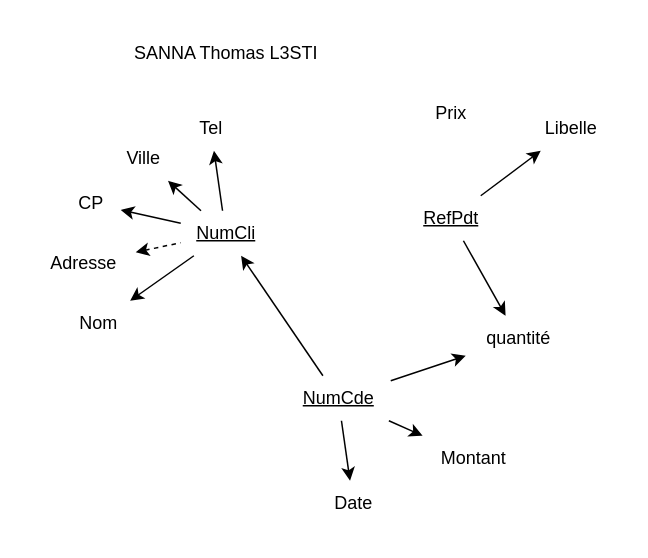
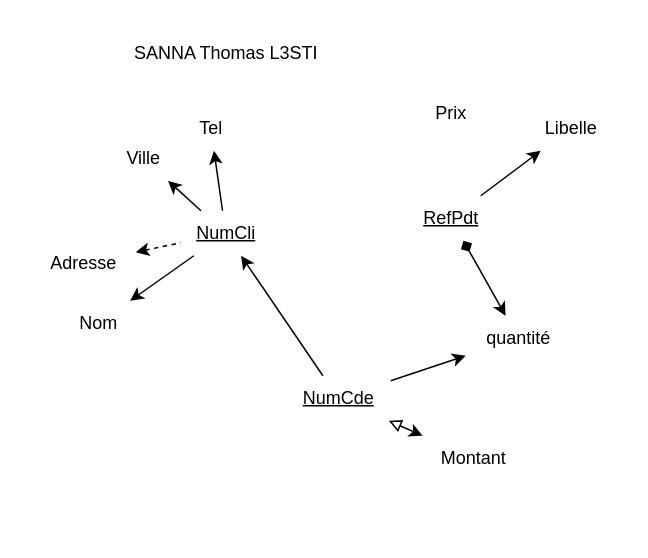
(91, 203) -> none
(155, 218) -> none
(466, 246) -> (469, 251)
(395, 424) -> (401, 426)
(345, 447) -> none
(353, 503) -> none
